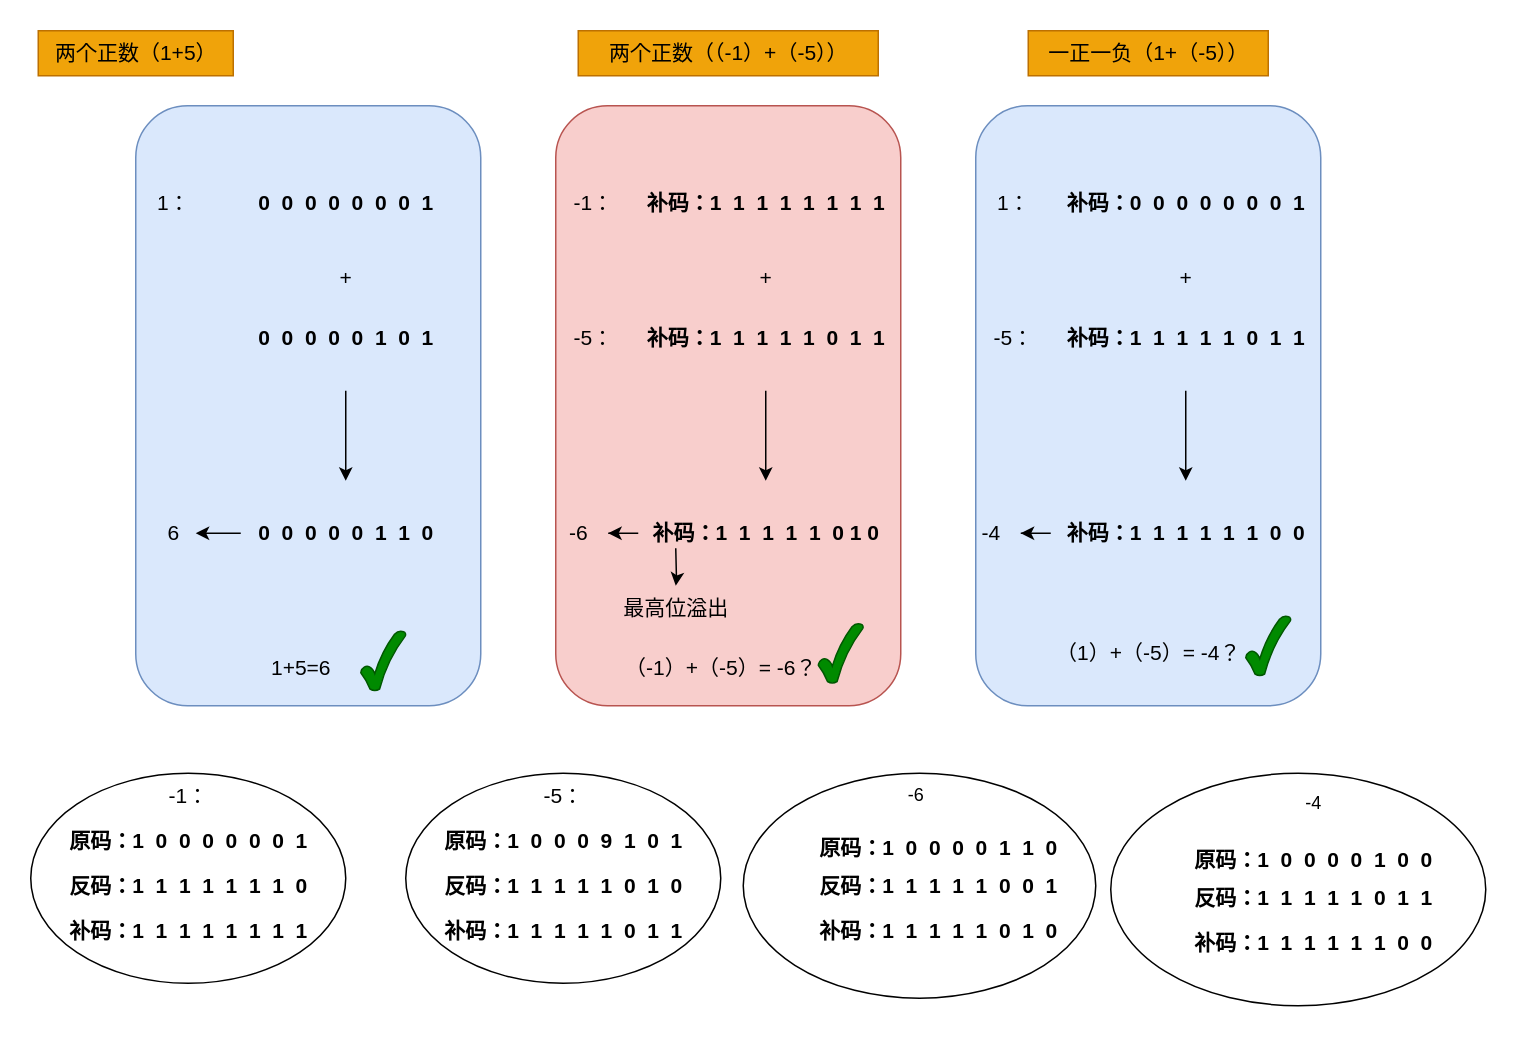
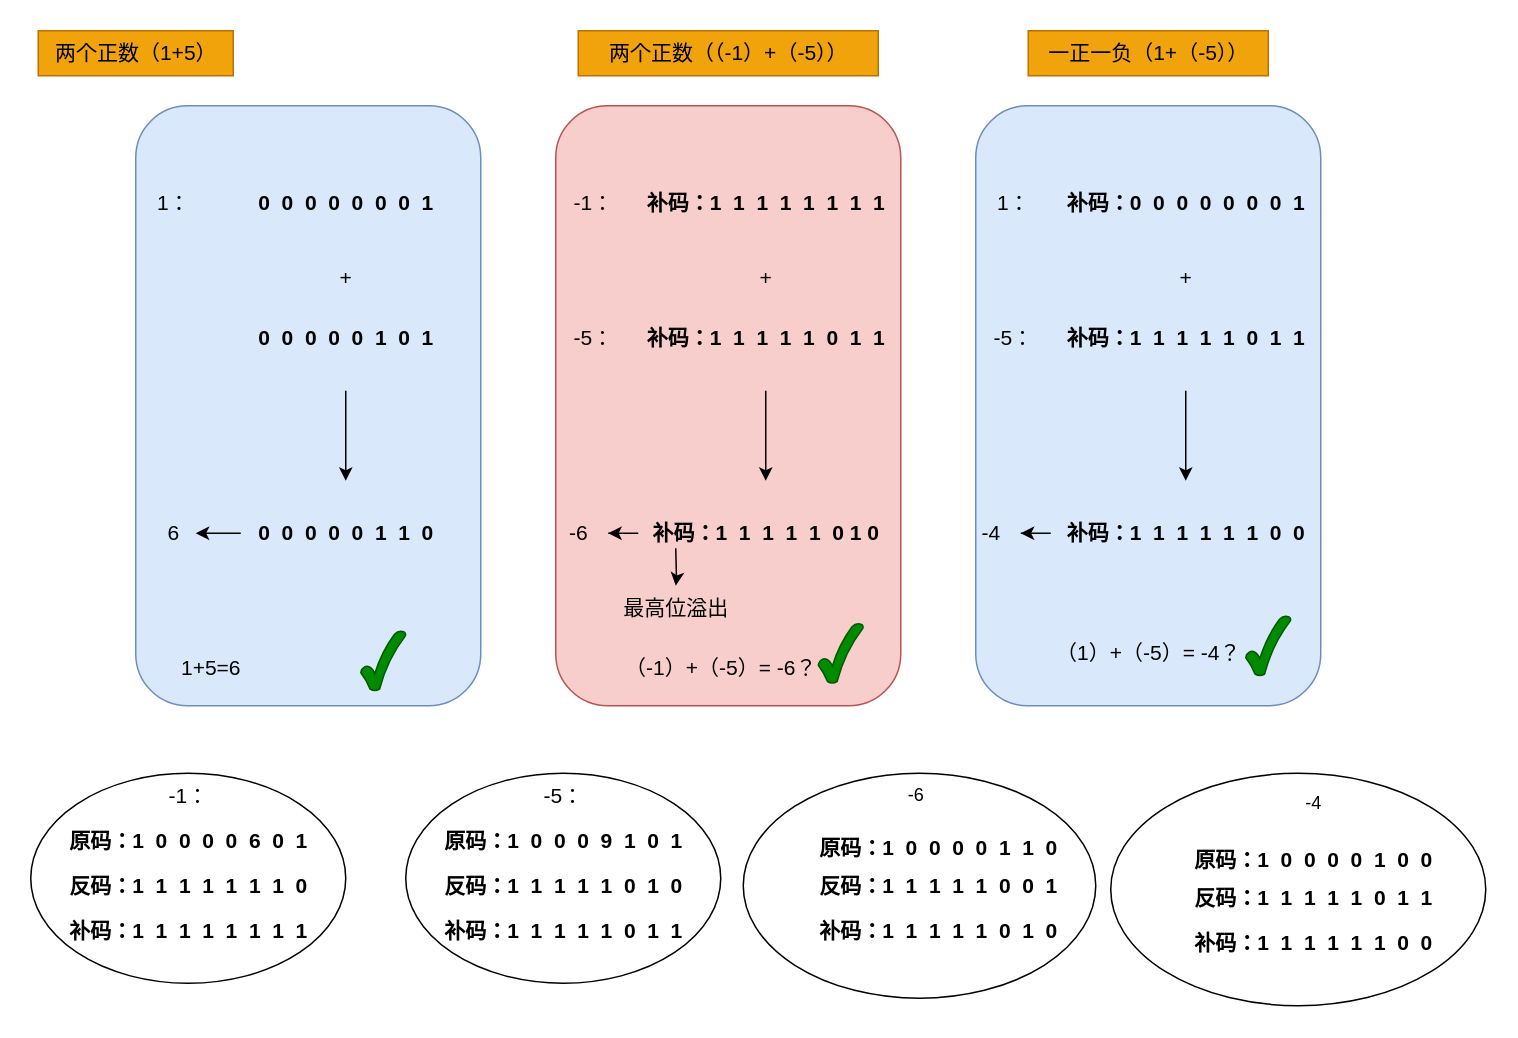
(301, 668) -> (211, 668)
(189, 841) -> (189, 841)
